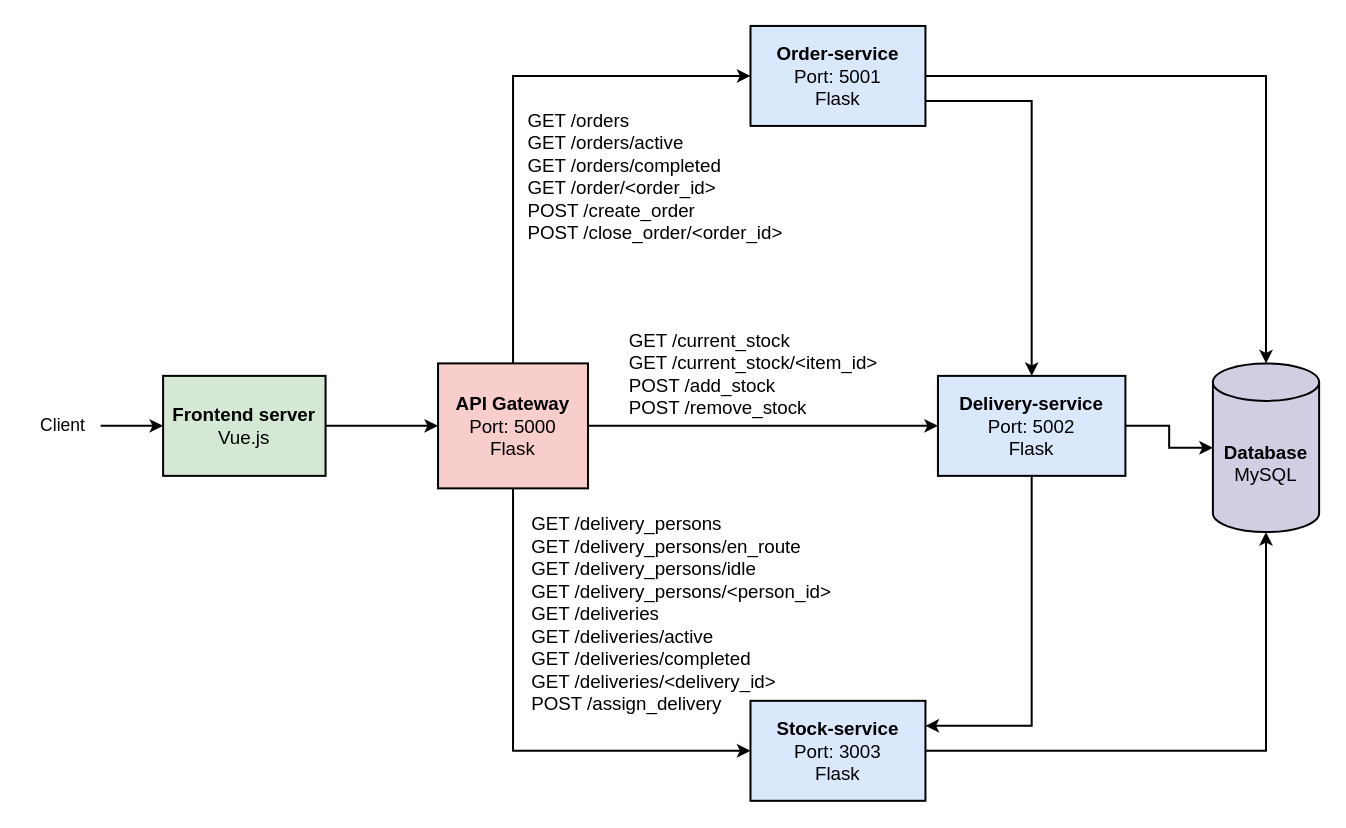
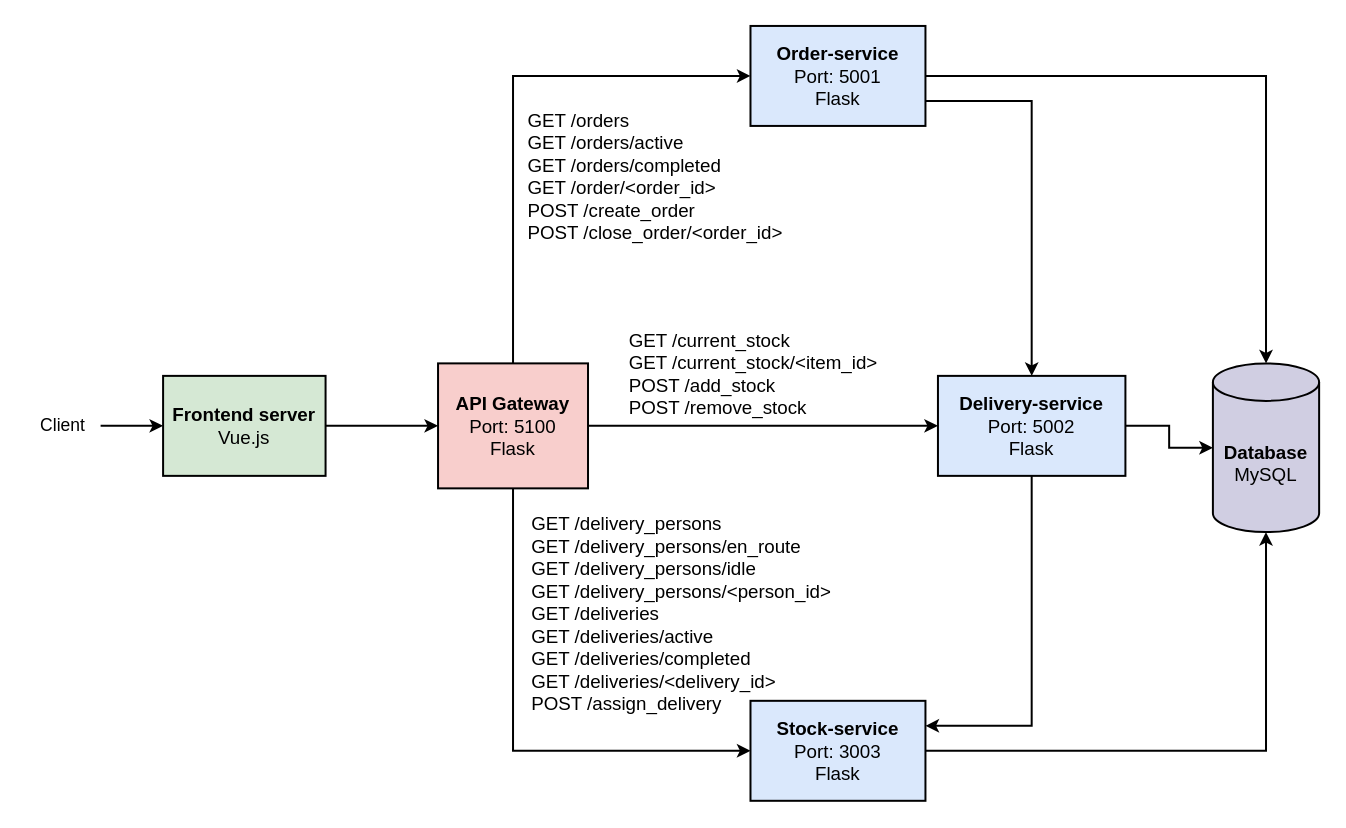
(513, 426) -> (513, 426)
